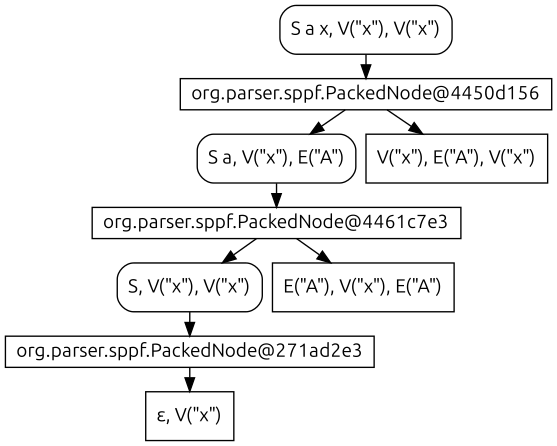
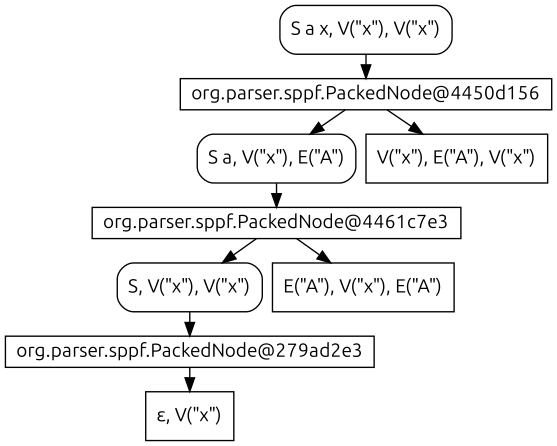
(190, 352) -> (190, 352)
